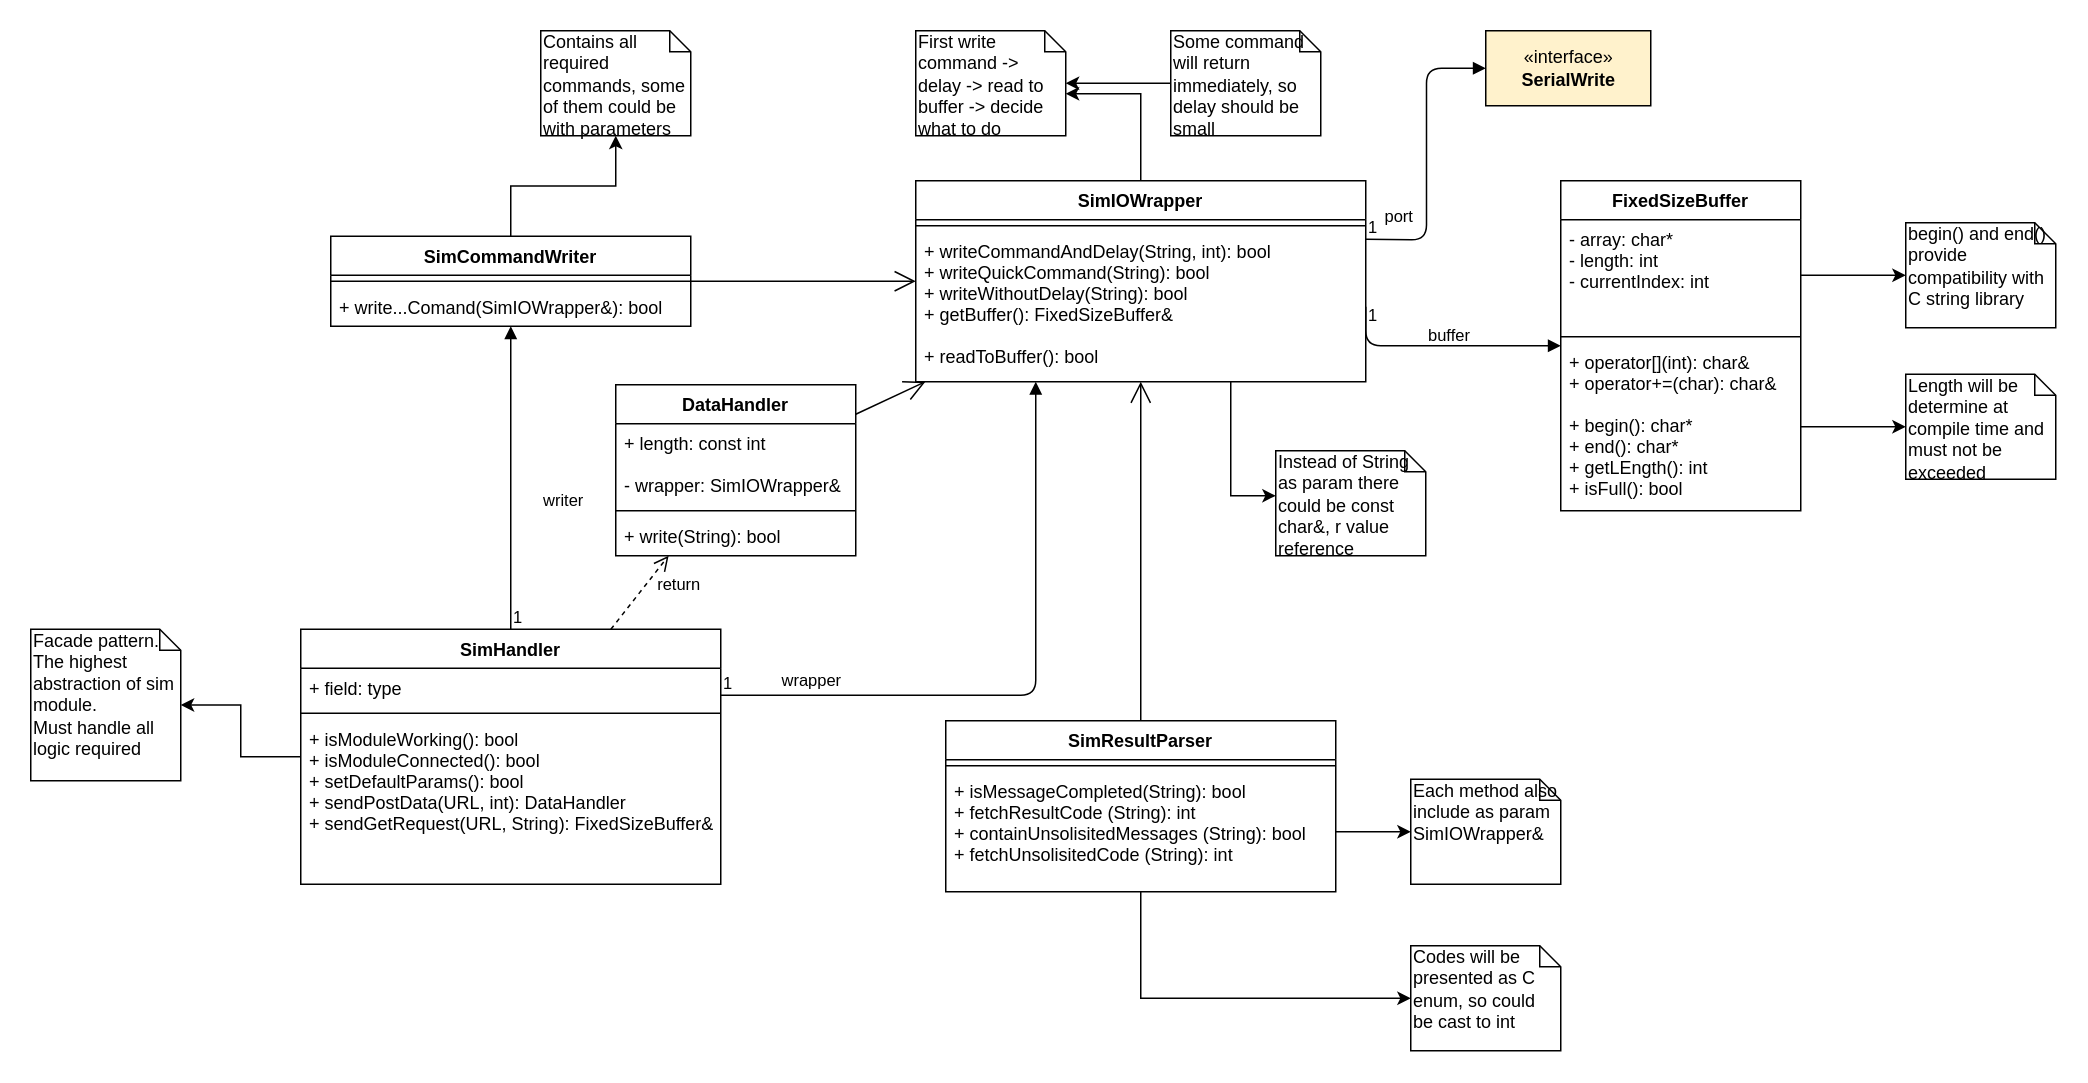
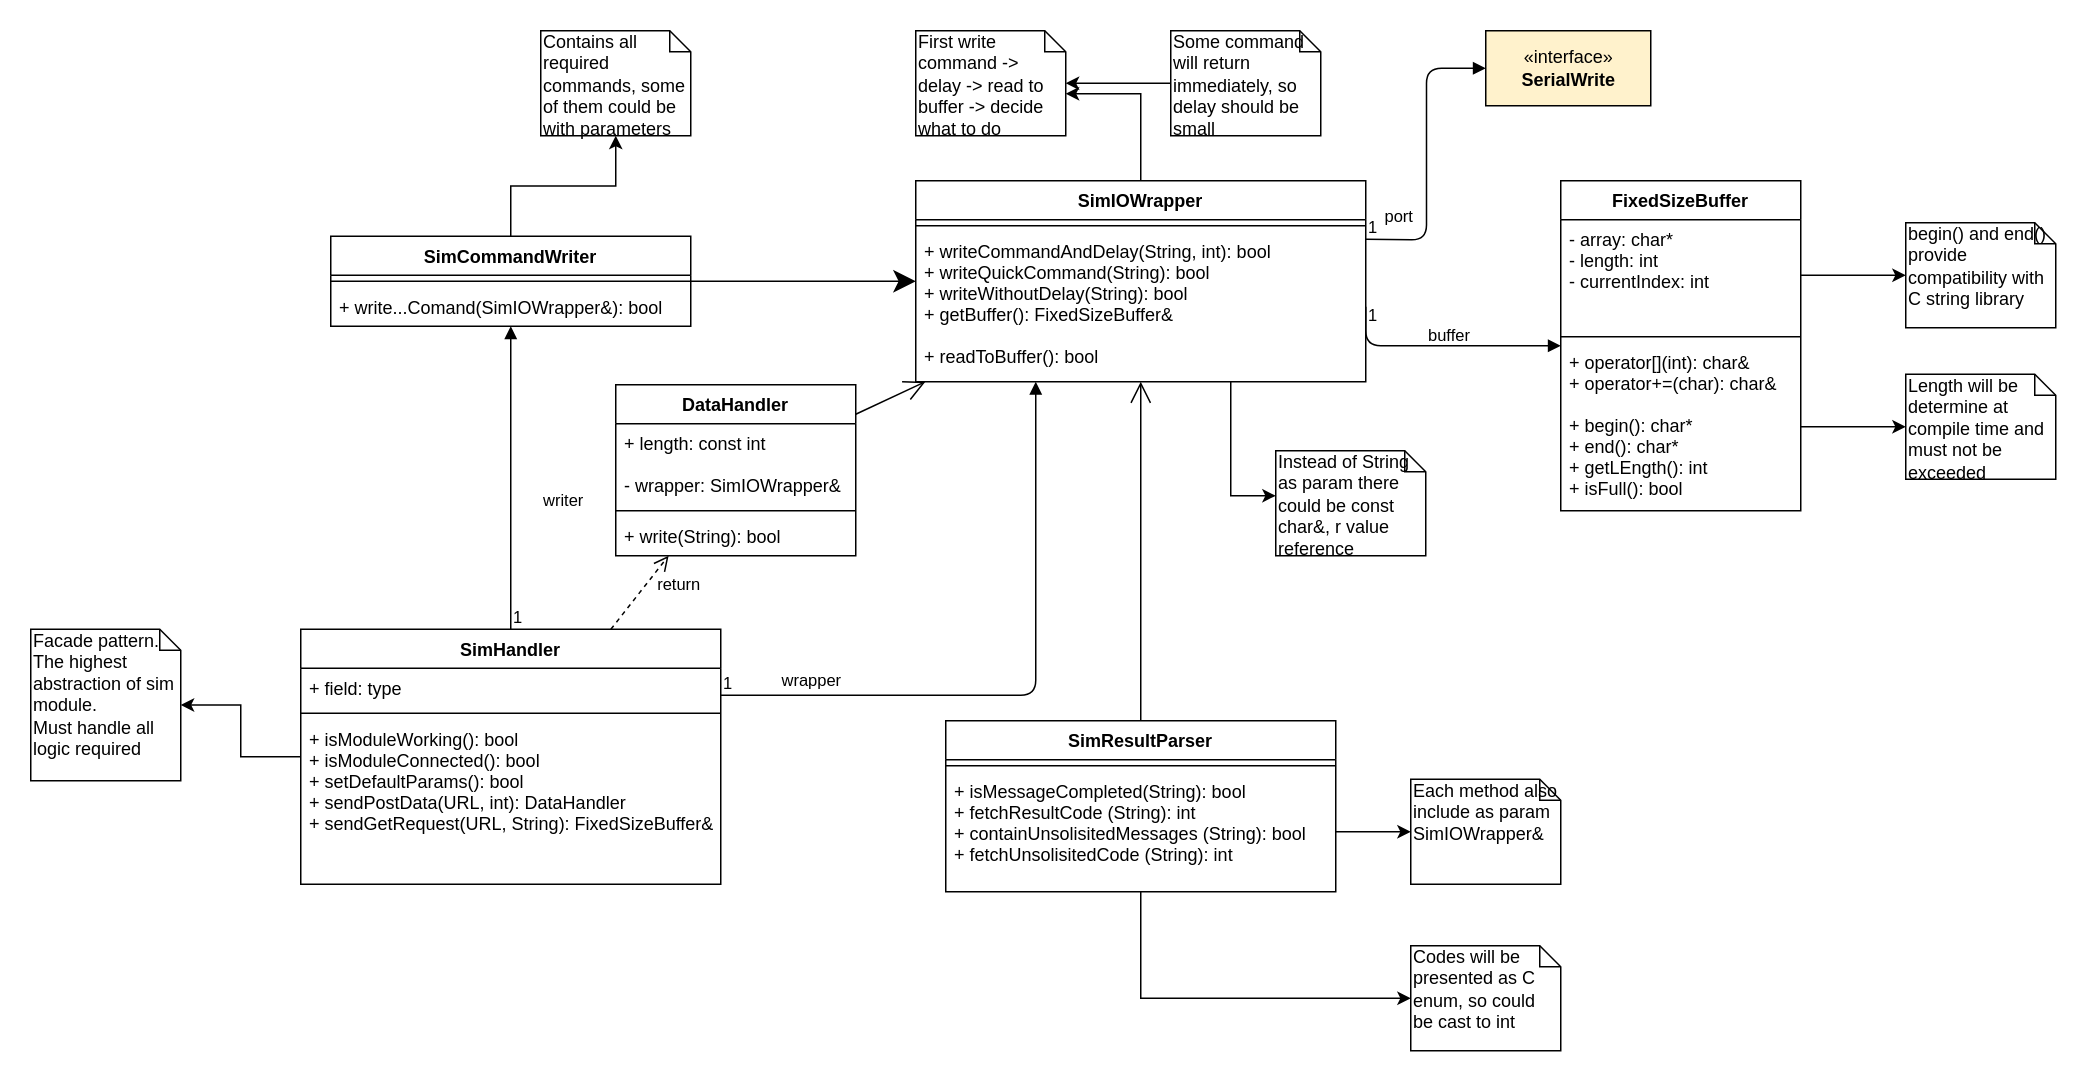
(903, 281) -> (897, 281)
